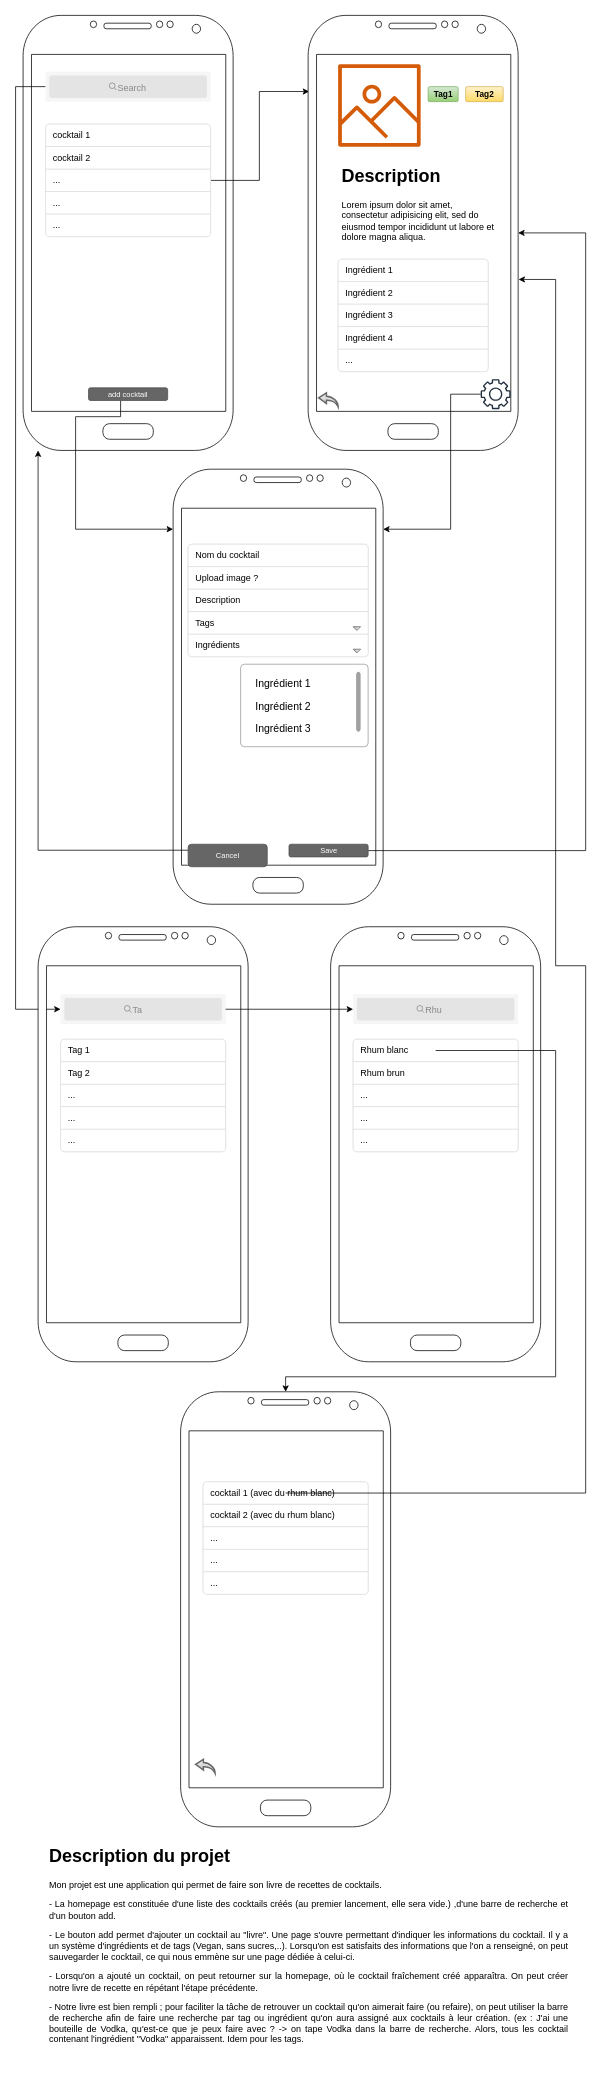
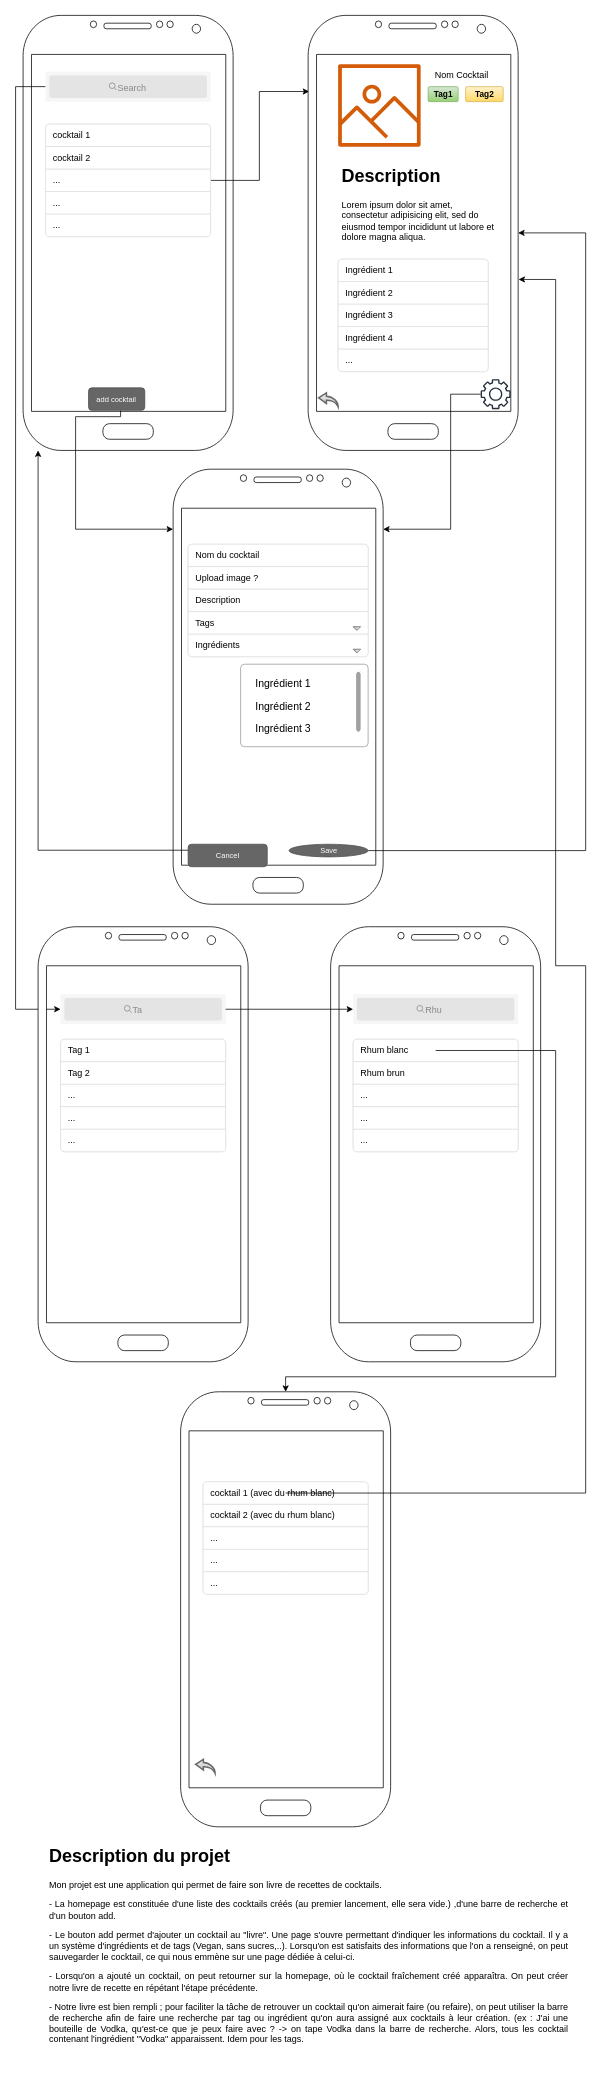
none -> (462, 75)
(128, 394) -> (116, 399)
(328, 850) -> (328, 850)
